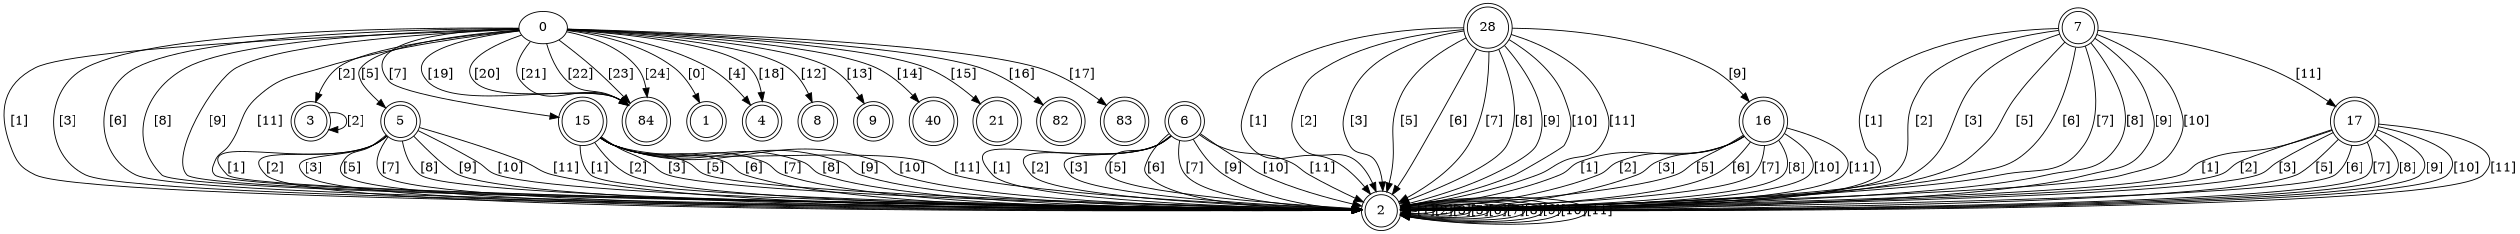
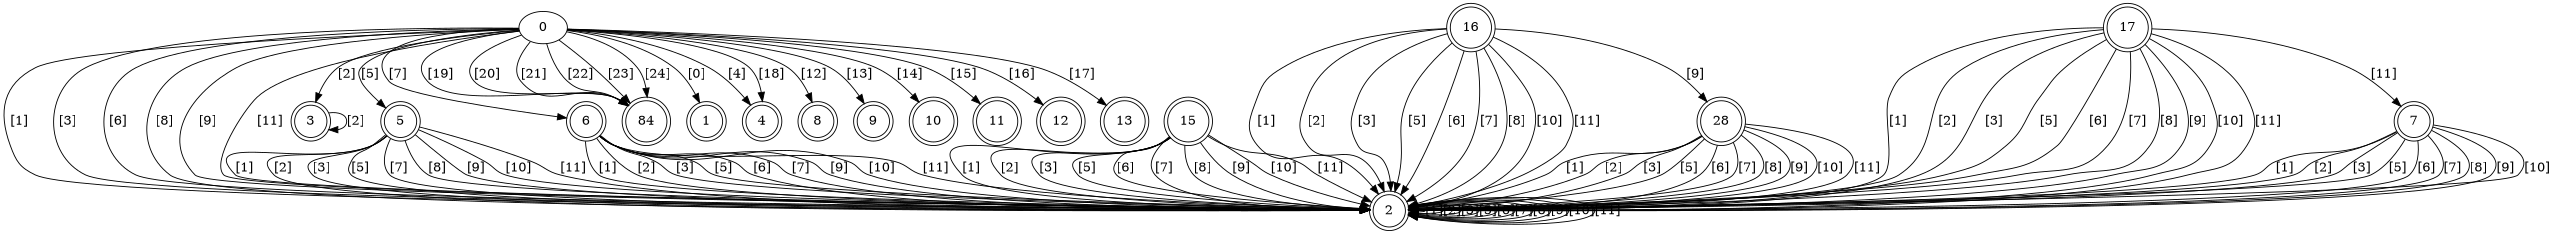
(1634, 42) -> (1604, 44)
(2218, 52) -> (2280, 45)
(389, 81) -> (392, 83)
(933, 121) -> (933, 121)
(997, 121) -> (997, 121)
(1061, 121) -> (1061, 121)
(1125, 121) -> (1125, 121)
